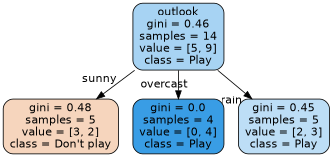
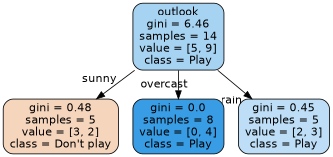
(178, 37) -> (178, 37)
(178, 126) -> (178, 126)
